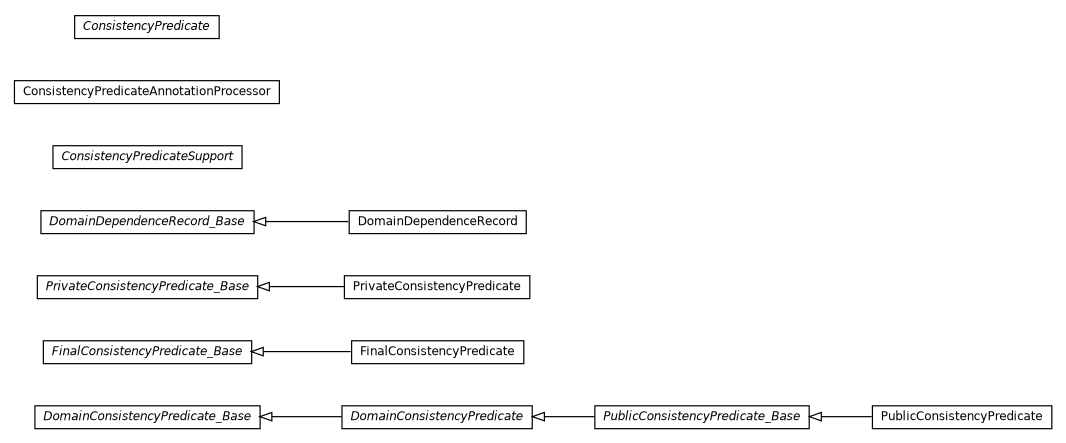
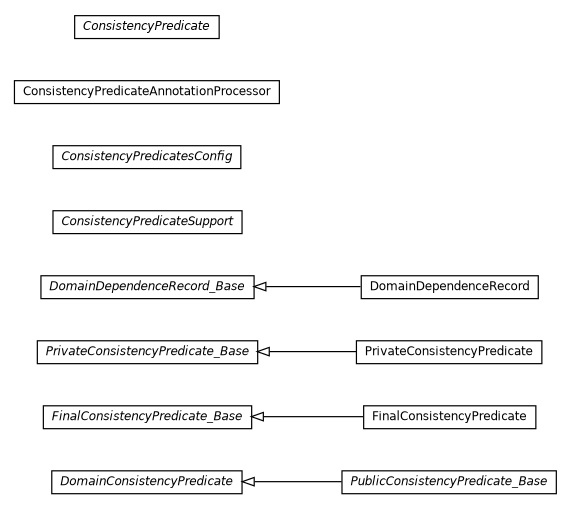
none -> (147, 157)
(147, 417) -> none
(962, 417) -> none
